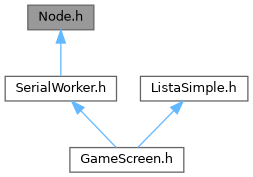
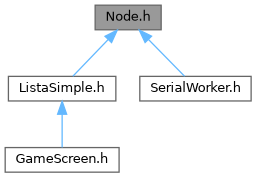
none -> (91, 58)
(98, 129) -> none
